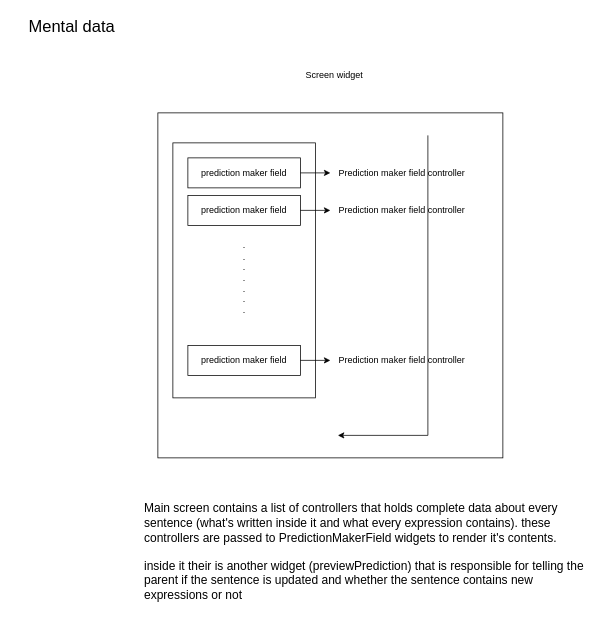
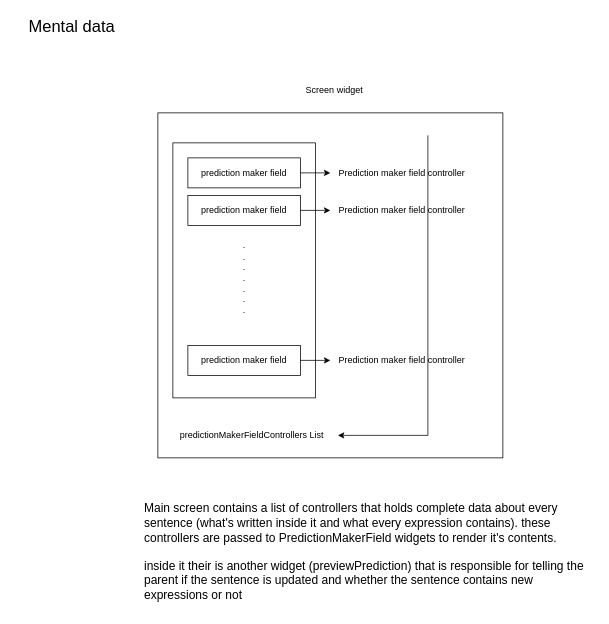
(334, 75) -> (334, 90)
none -> (252, 435)
